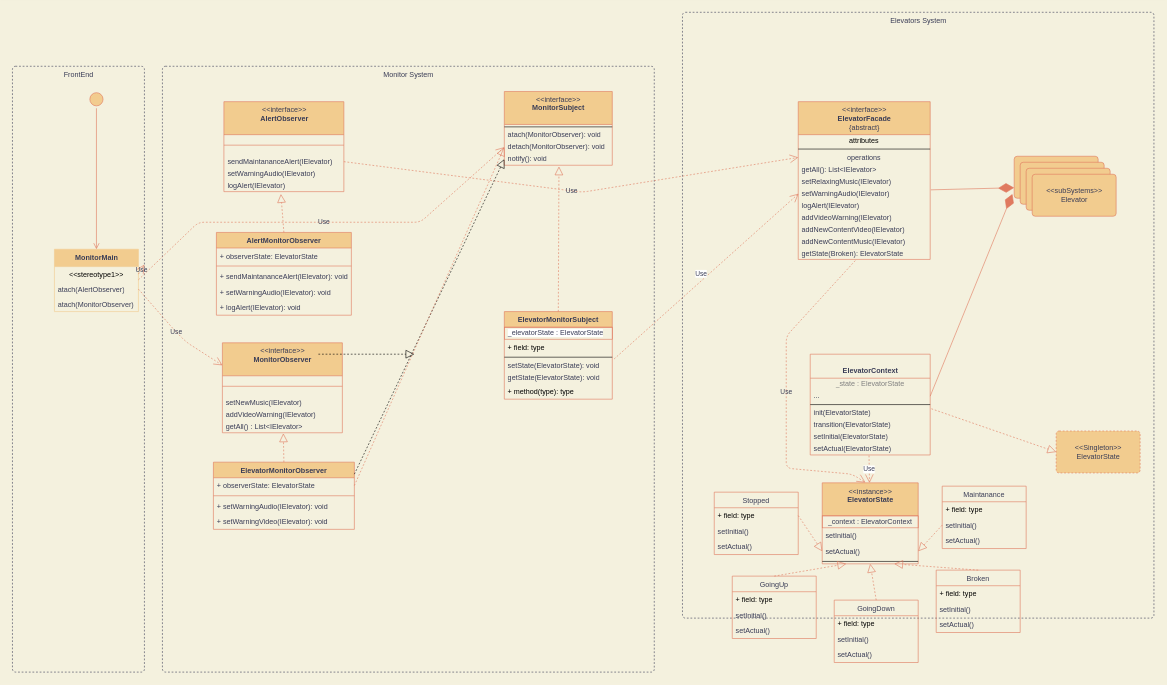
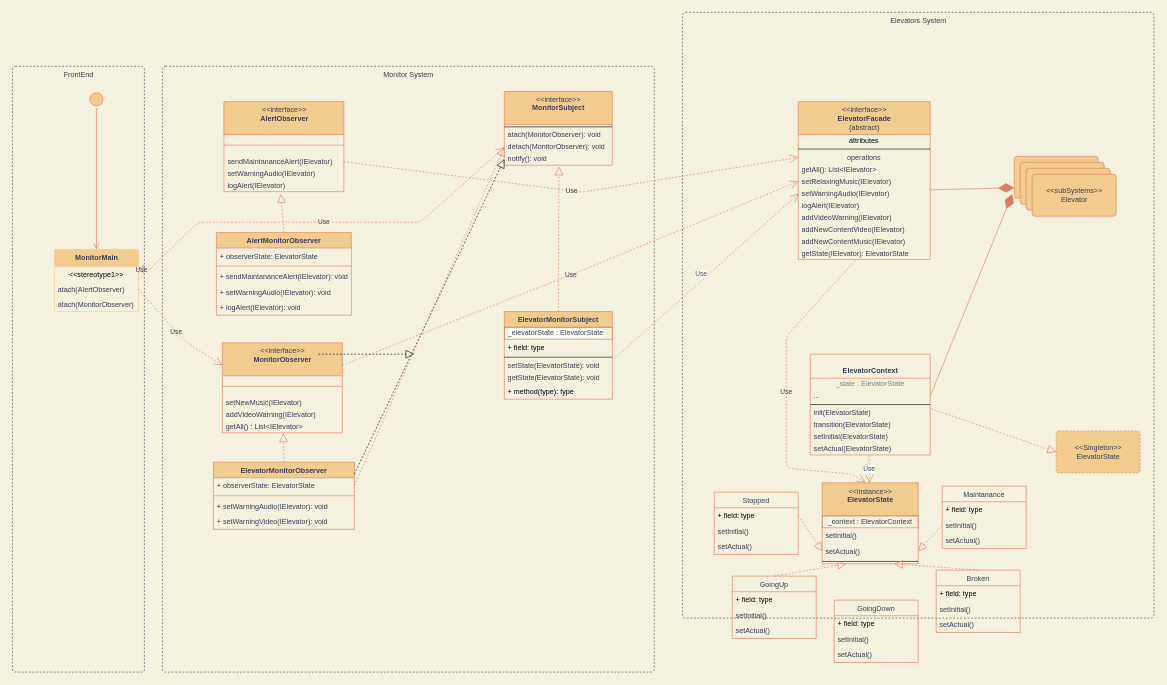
(862, 254) -> (867, 254)
none -> (488, 307)
(874, 585) -> none
